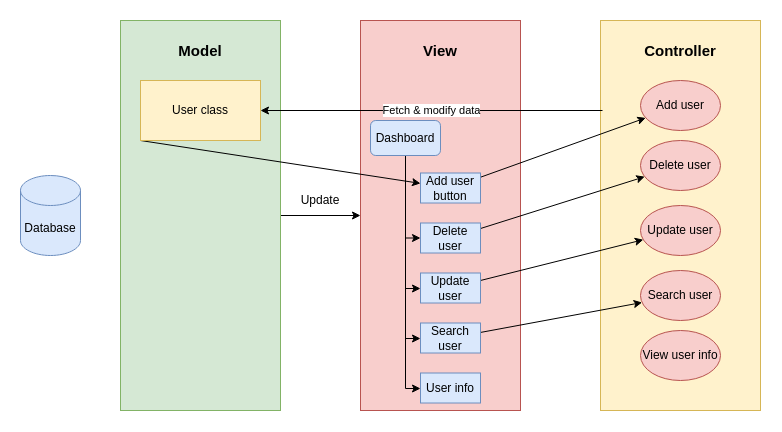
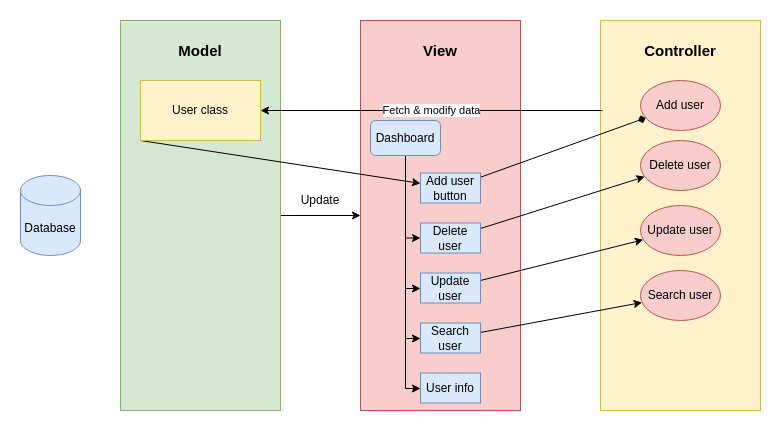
(638, 121) -> (638, 121)
(681, 356) -> none
